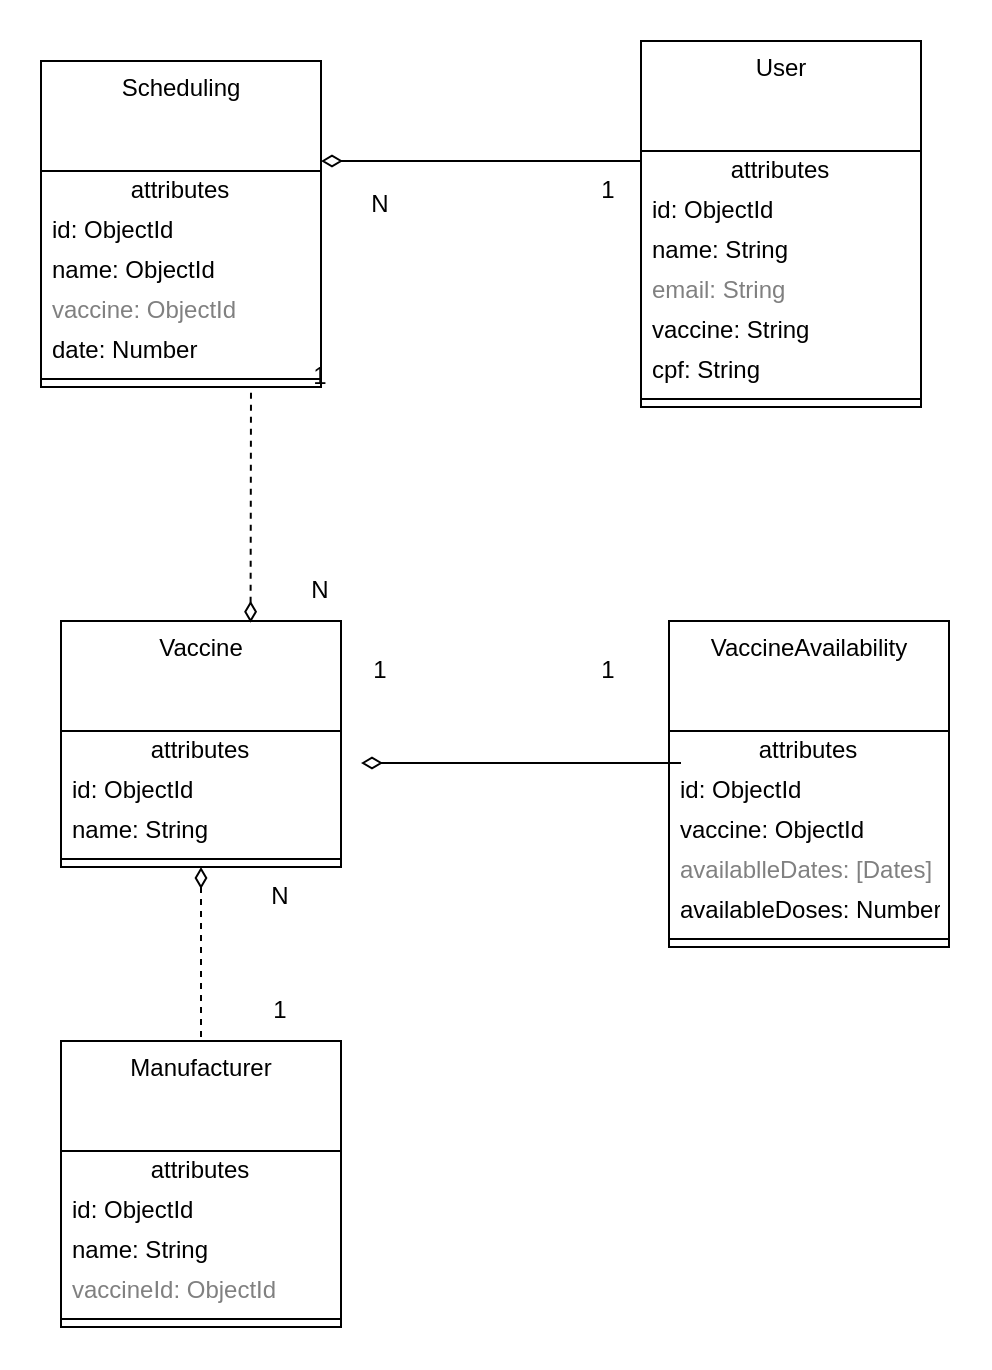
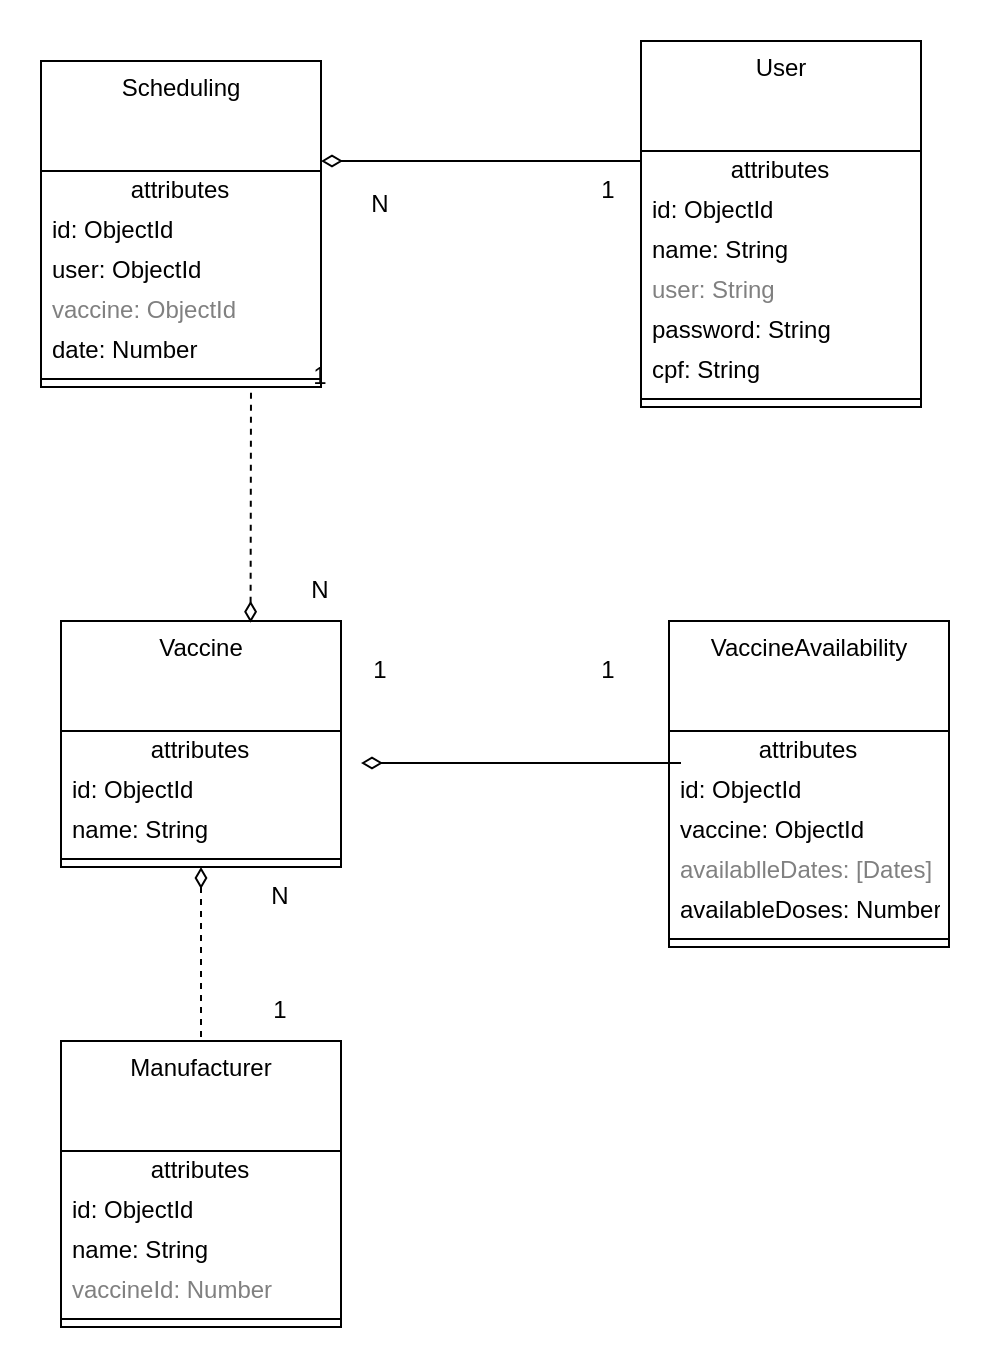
(141, 271) -> (141, 271)
(725, 291) -> (724, 291)
(741, 331) -> (751, 331)
(191, 1291) -> (178, 1291)
